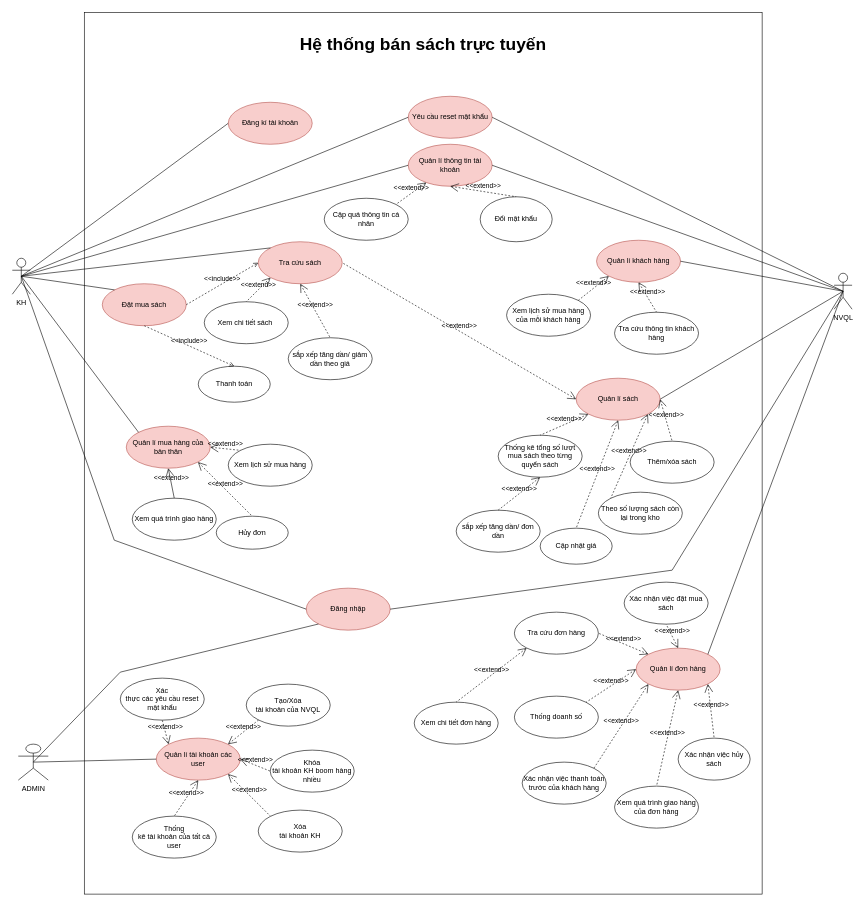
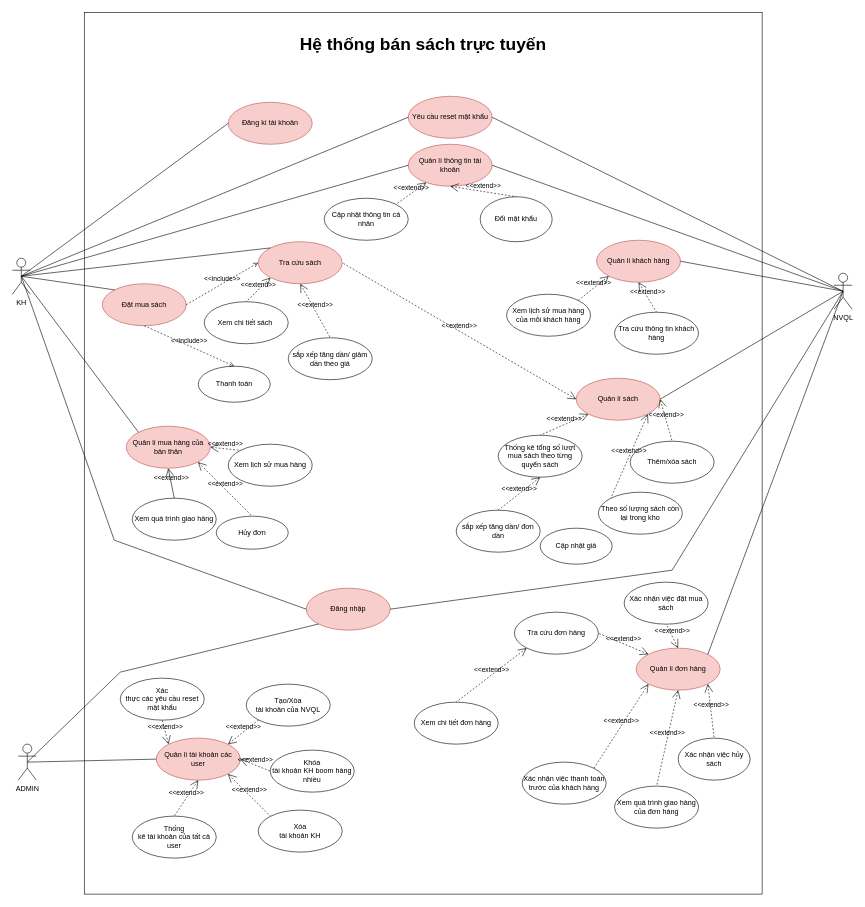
(366, 219) -> (366, 219)
(597, 475) -> none
(623, 678) -> none
(557, 717) -> none
(33, 762) -> (27, 762)
